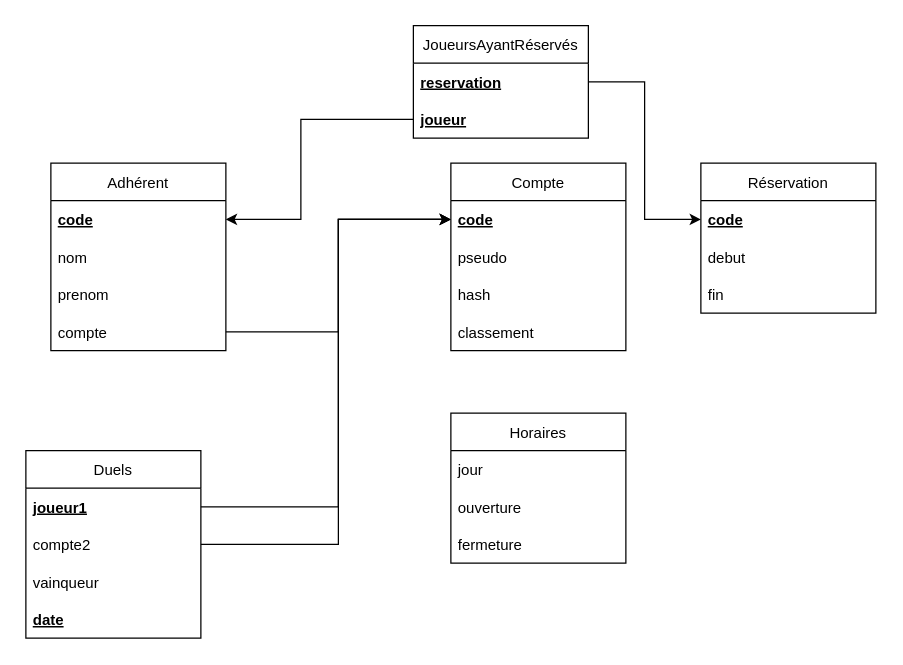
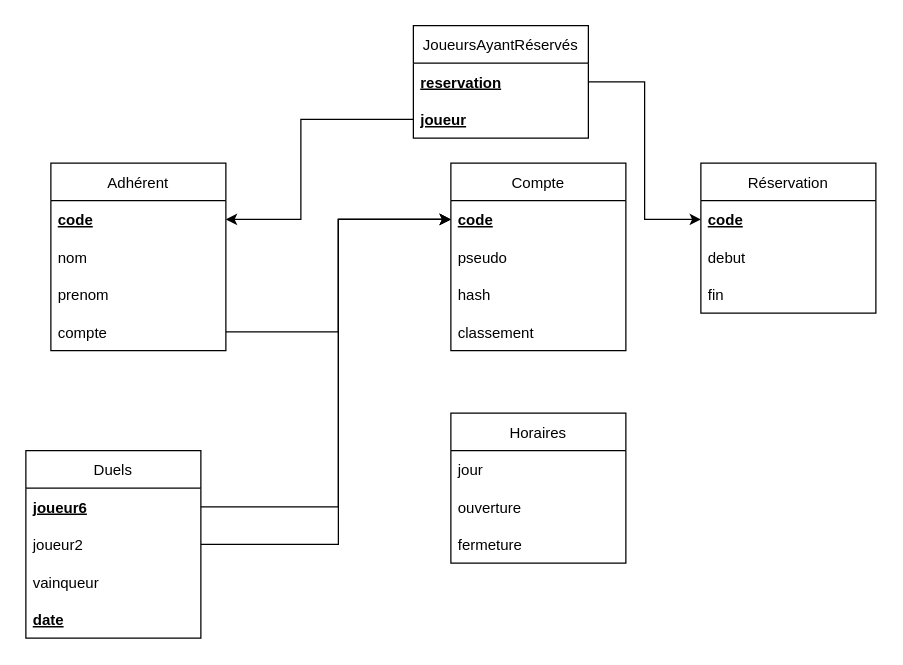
(62, 508) -> (62, 508)
(62, 545) -> (62, 545)
